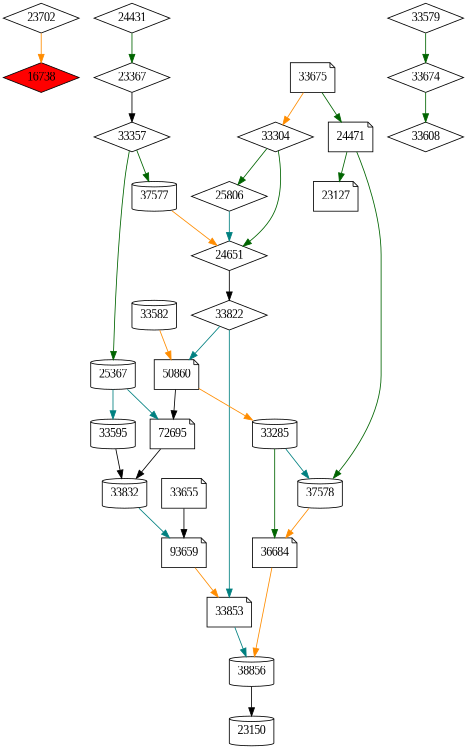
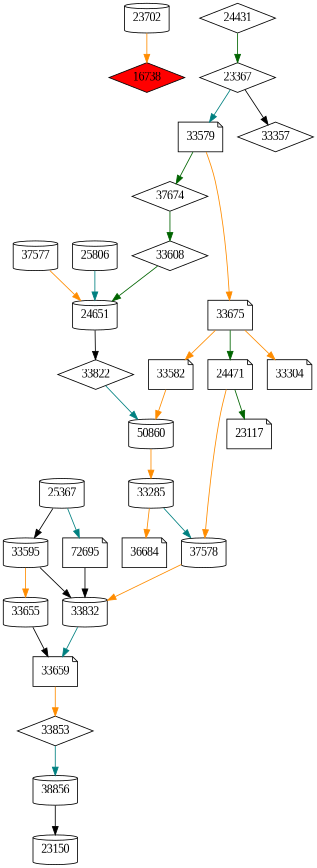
(41, 18) -> (147, 18)
(426, 18) -> (200, 137)
(426, 78) -> (170, 196)
none -> (222, 102)
(276, 137) -> (290, 375)
(141, 162) -> none
(255, 163) -> none
(229, 196) -> (95, 256)
(336, 196) -> (249, 434)
(278, 201) -> (138, 281)
none -> (222, 221)
(118, 251) -> none
(229, 256) -> (95, 315)
(154, 315) -> (171, 375)
(381, 316) -> (213, 459)
none -> (203, 342)
(177, 375) -> (151, 434)
(113, 400) -> (46, 520)
(175, 400) -> none
(229, 460) -> none
(275, 489) -> (148, 519)
(184, 493) -> (26, 612)
(300, 520) -> (148, 581)
(184, 553) -> (55, 672)
none -> (26, 578)
(264, 608) -> none
(229, 612) -> (55, 731)
